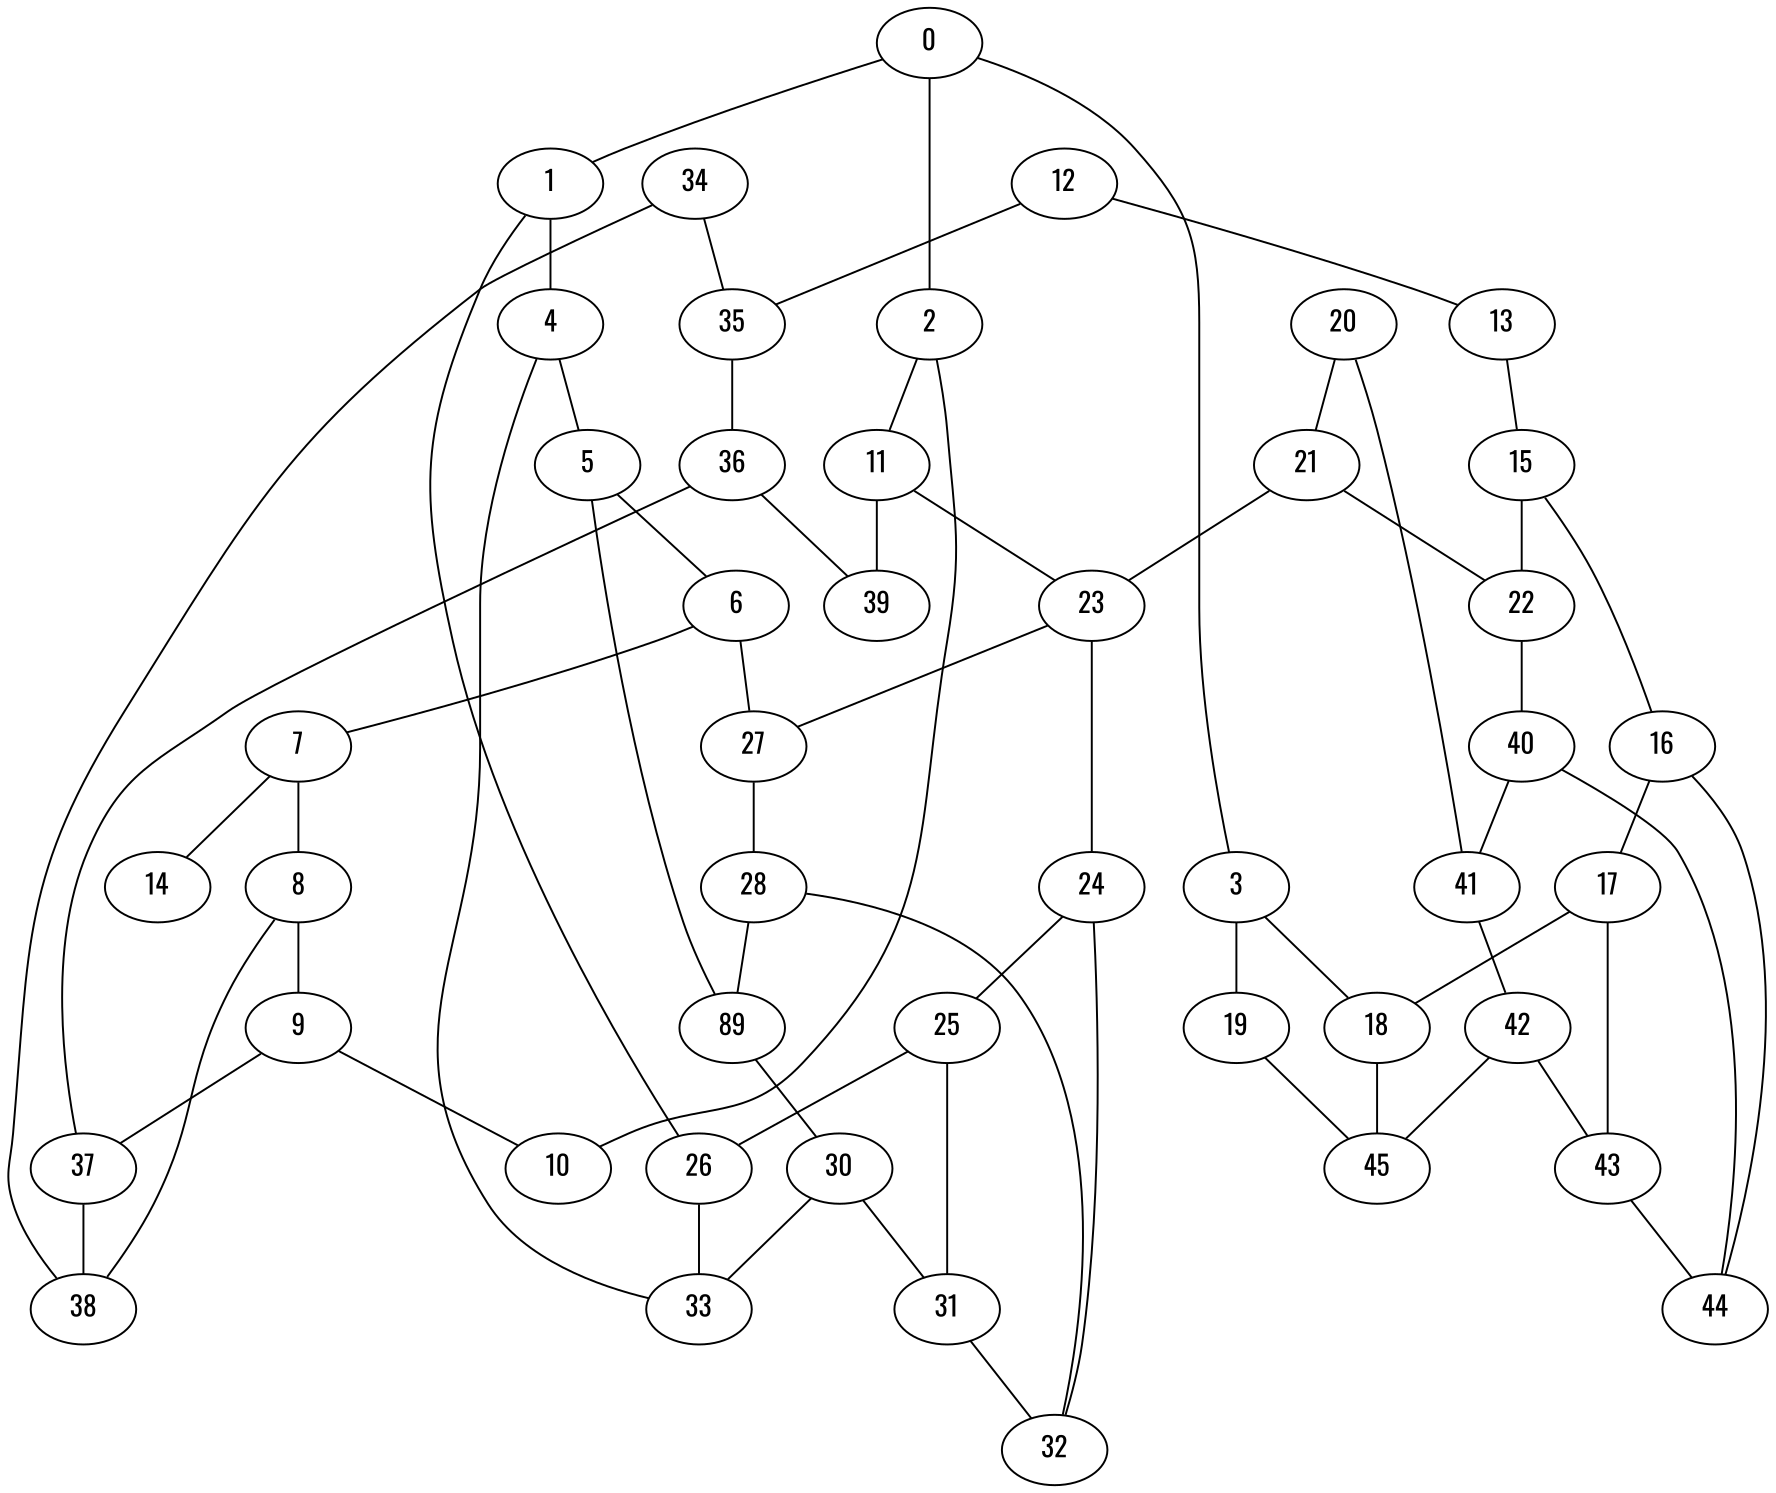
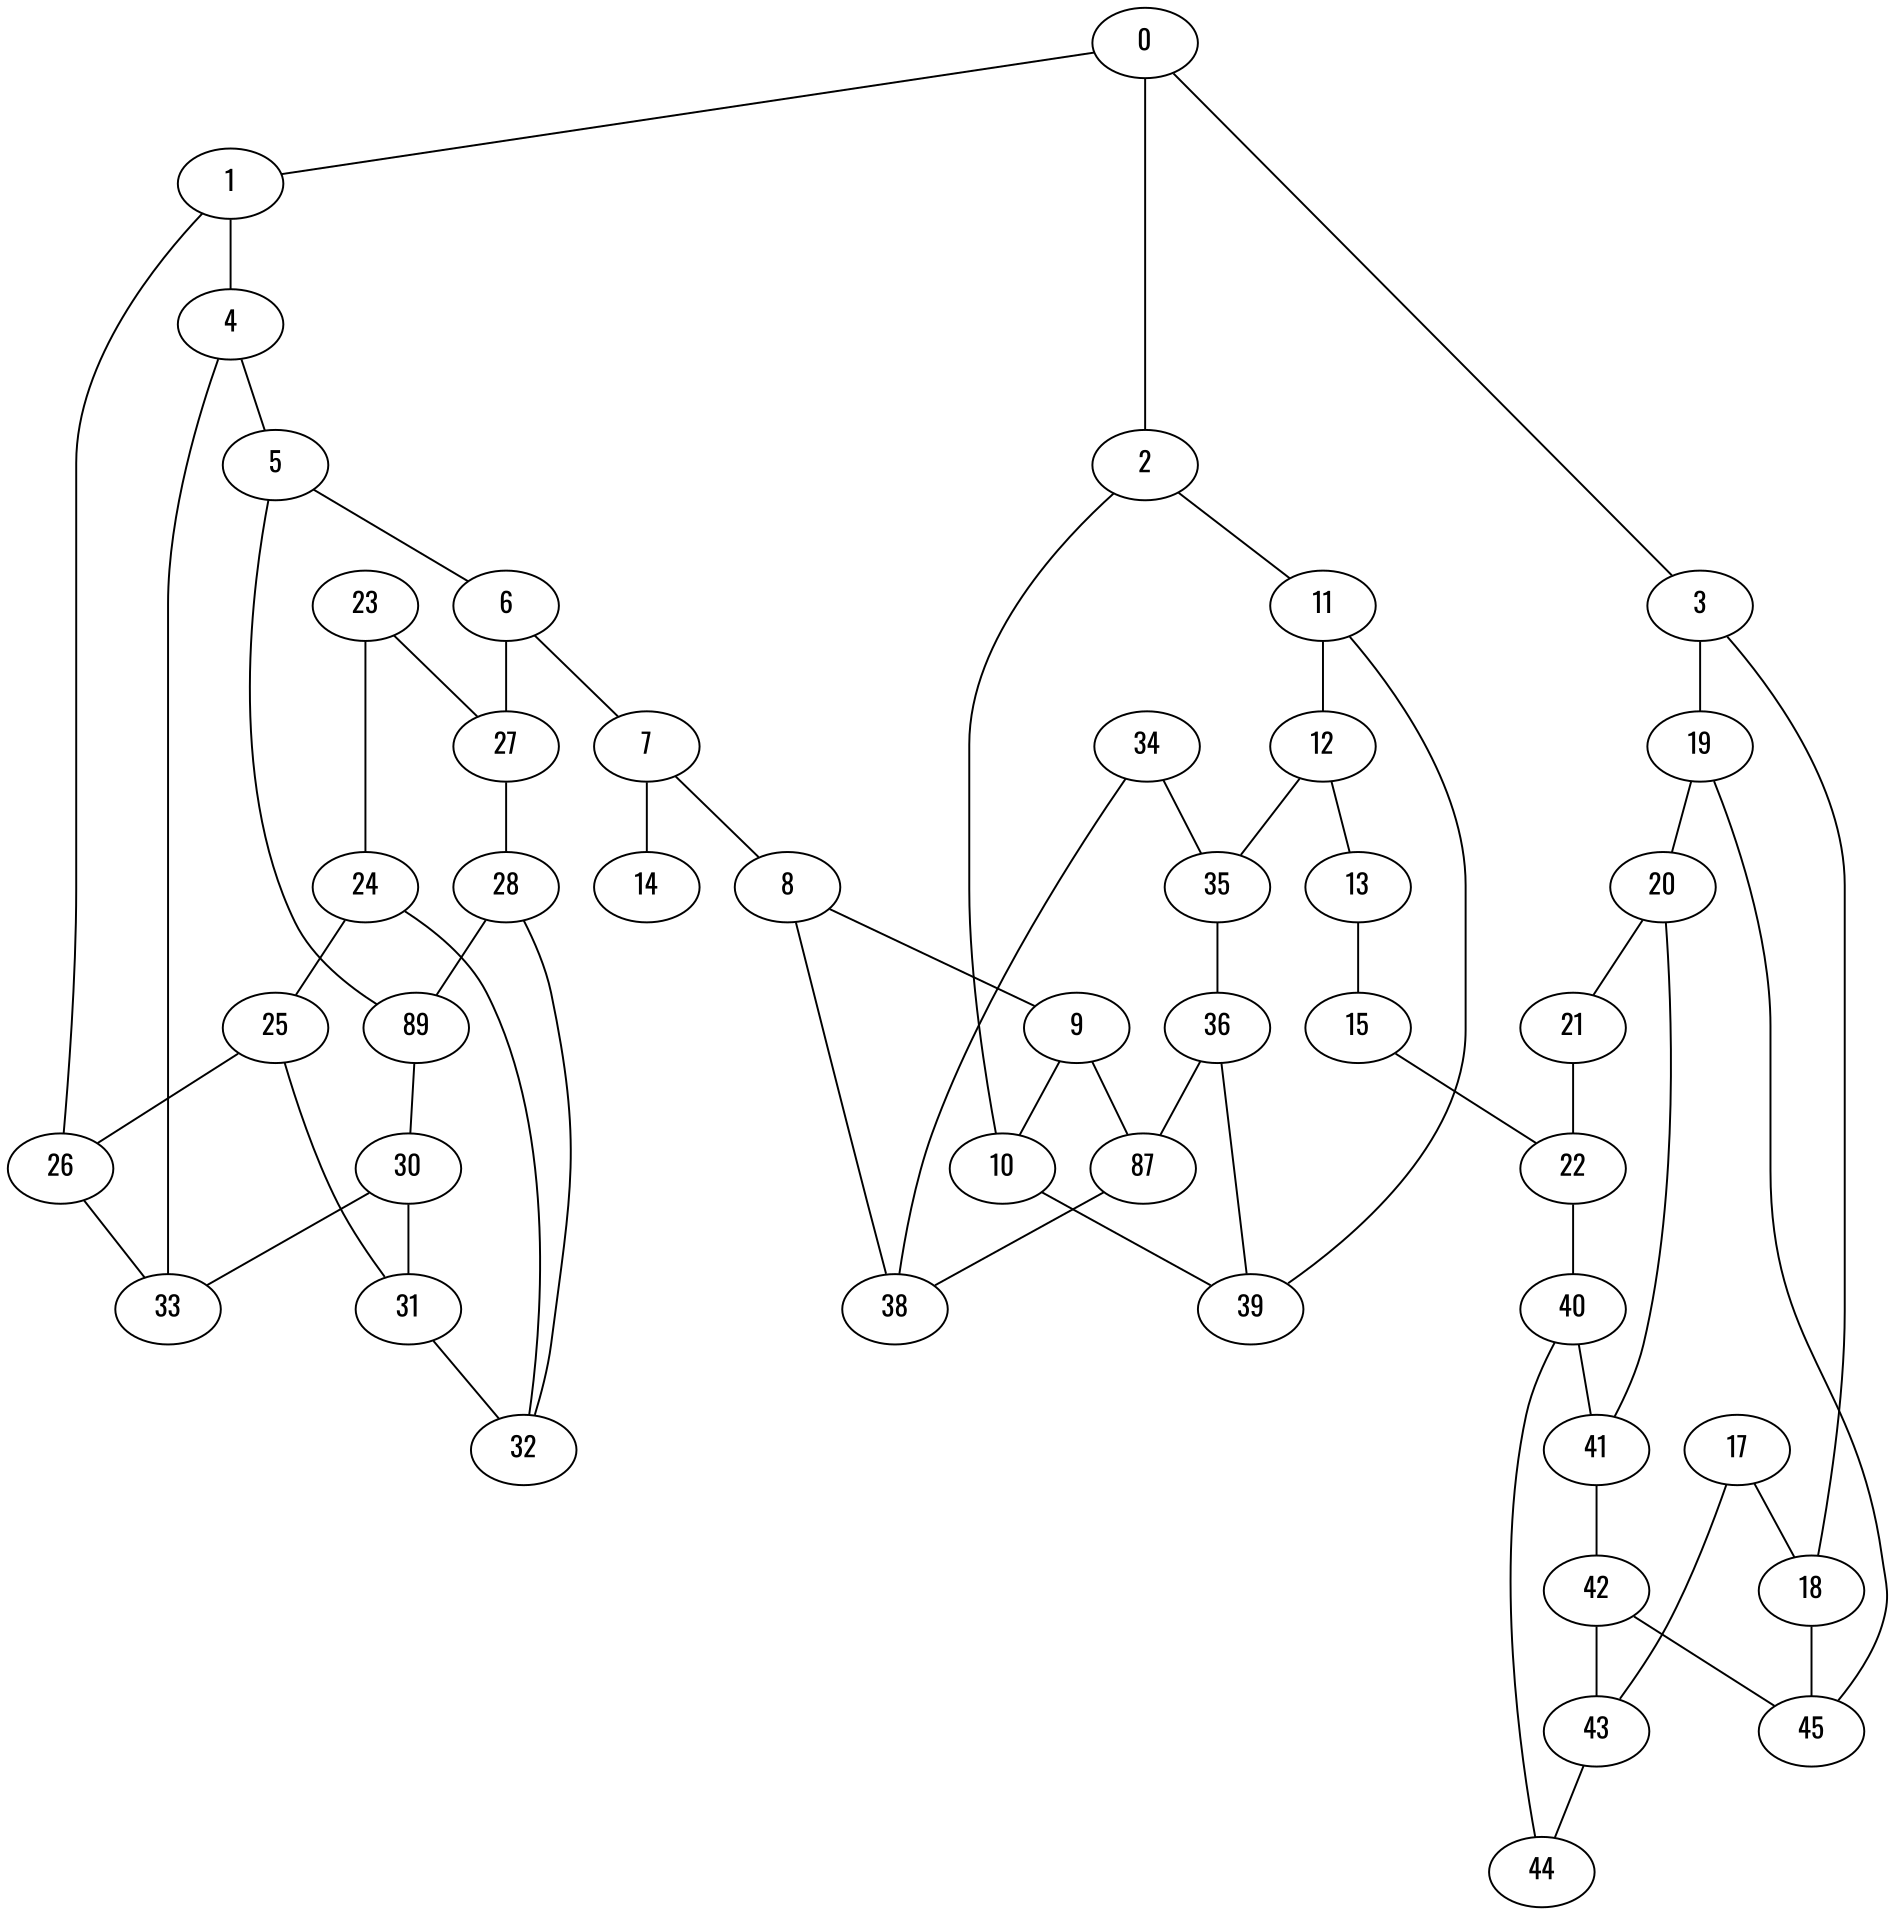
(1213, 527) -> none
(985, 536) -> (1323, 676)
(1662, 746) -> none
none -> (1682, 817)
(83, 1169) -> (1143, 1169)
none -> (1126, 1239)
